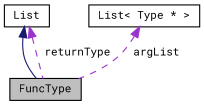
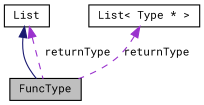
(154, 53) -> (154, 53)
